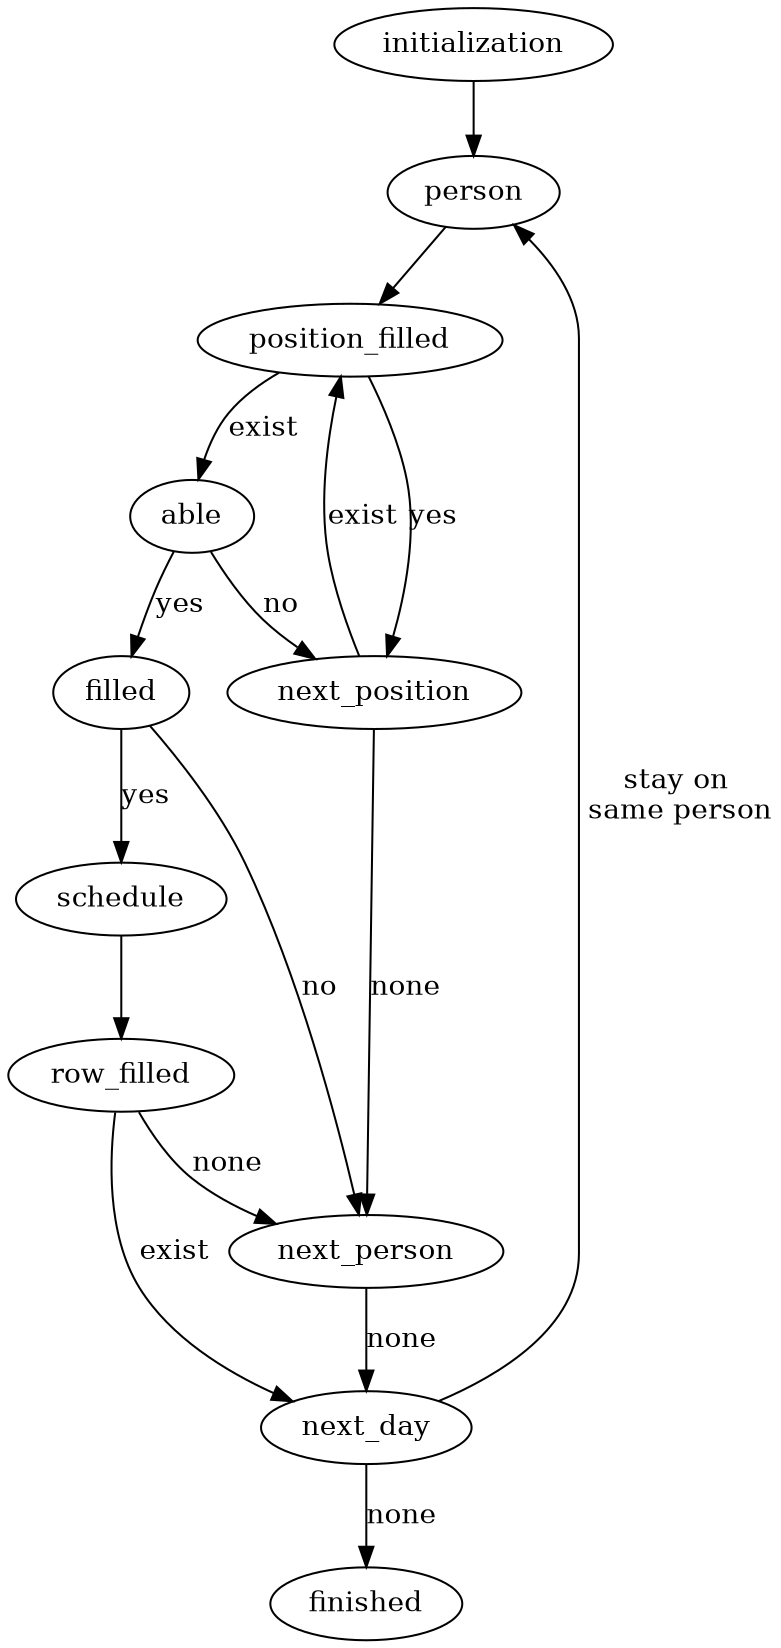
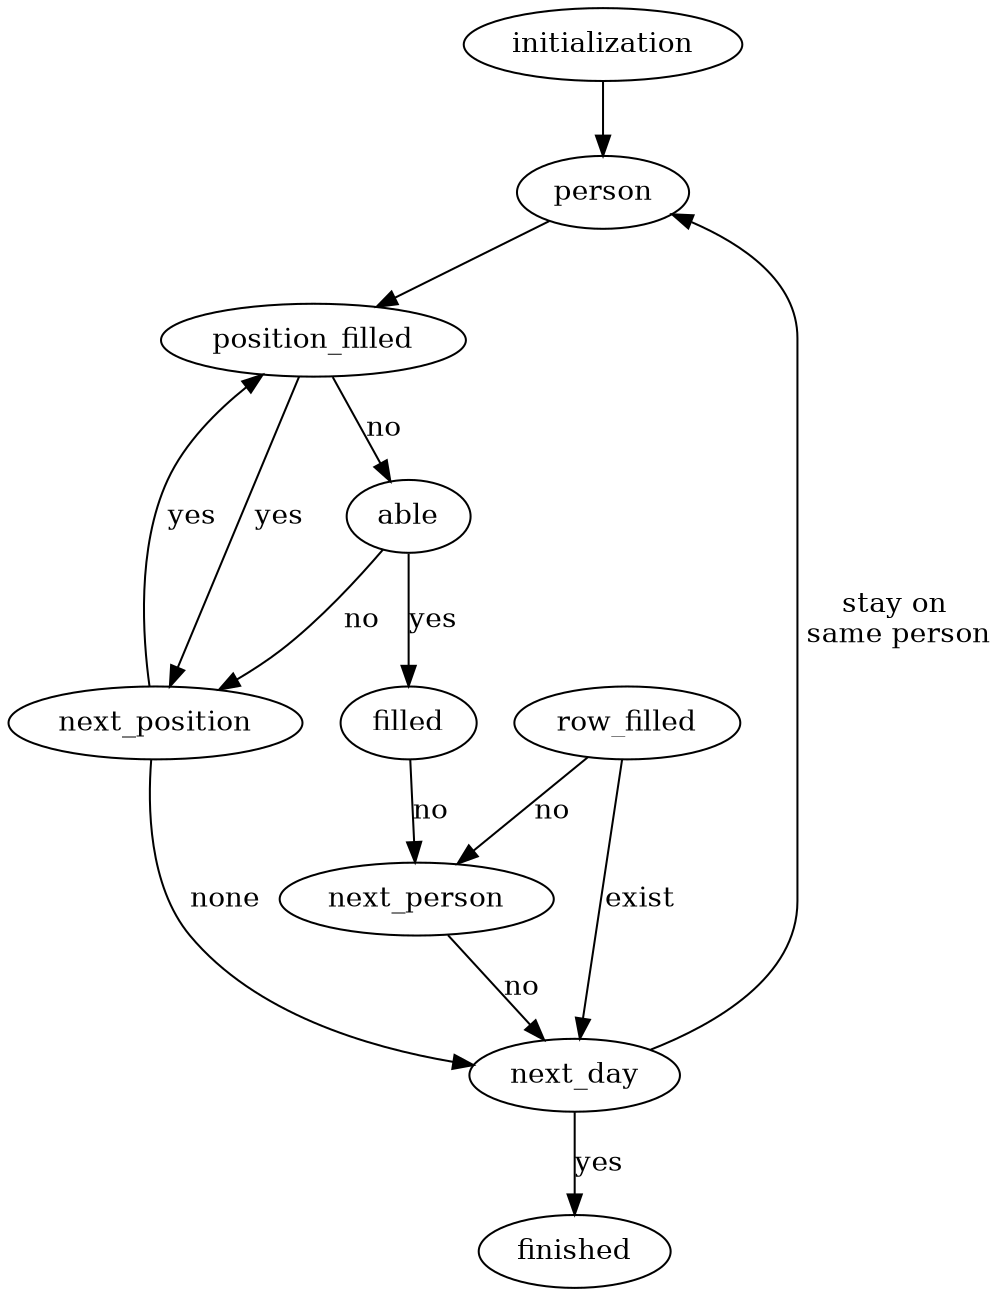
(264, 428) -> (384, 428)
(363, 516) -> (193, 516)
(121, 899) -> none
(371, 962) -> (231, 974)
(228, 1163) -> (552, 811)
(402, 1340) -> (522, 987)
(402, 1516) -> (600, 1163)
